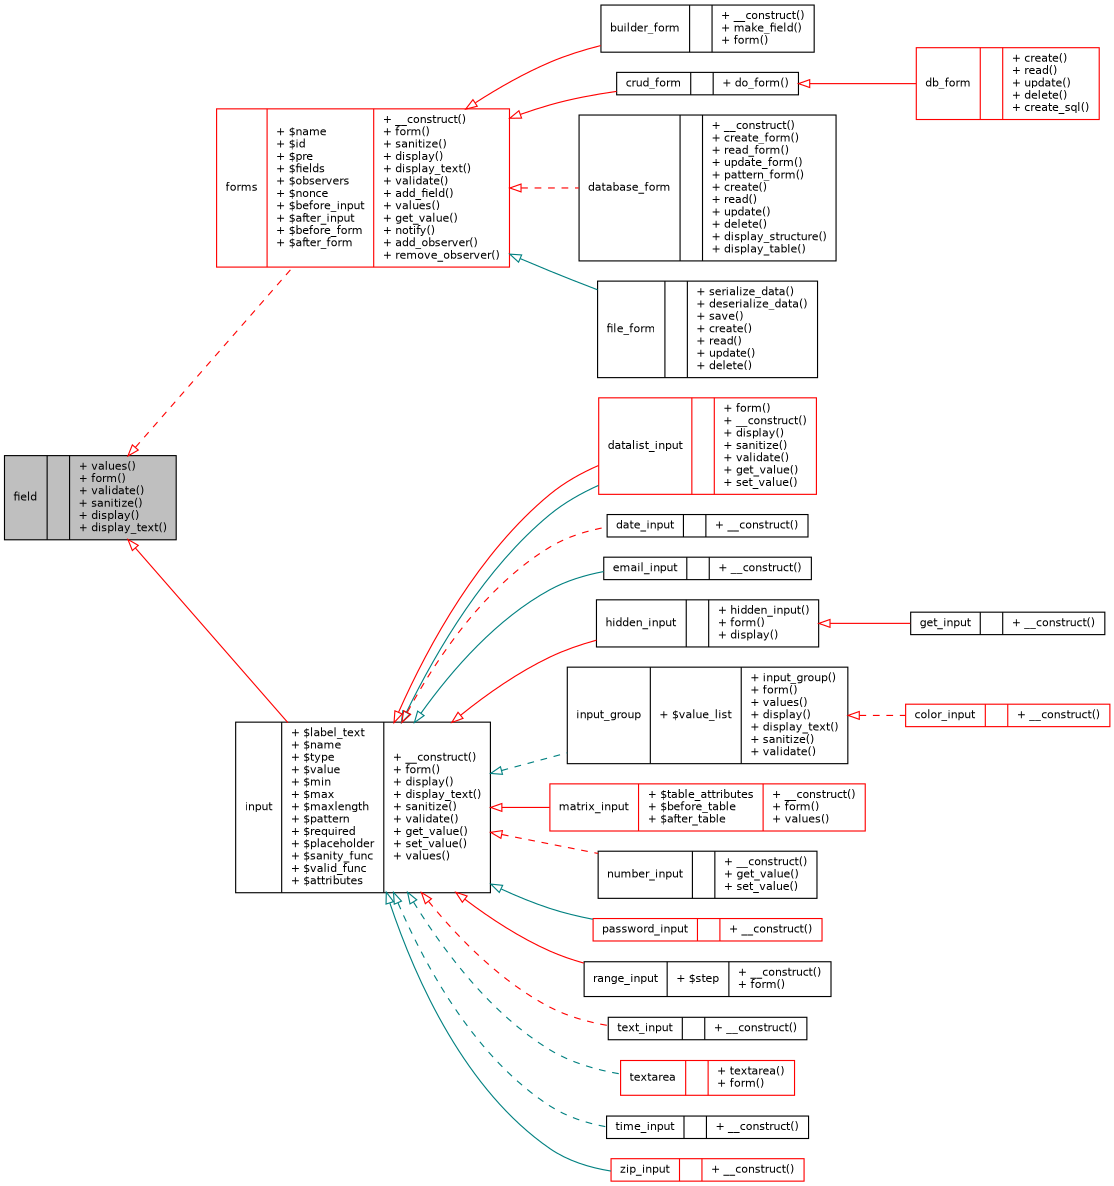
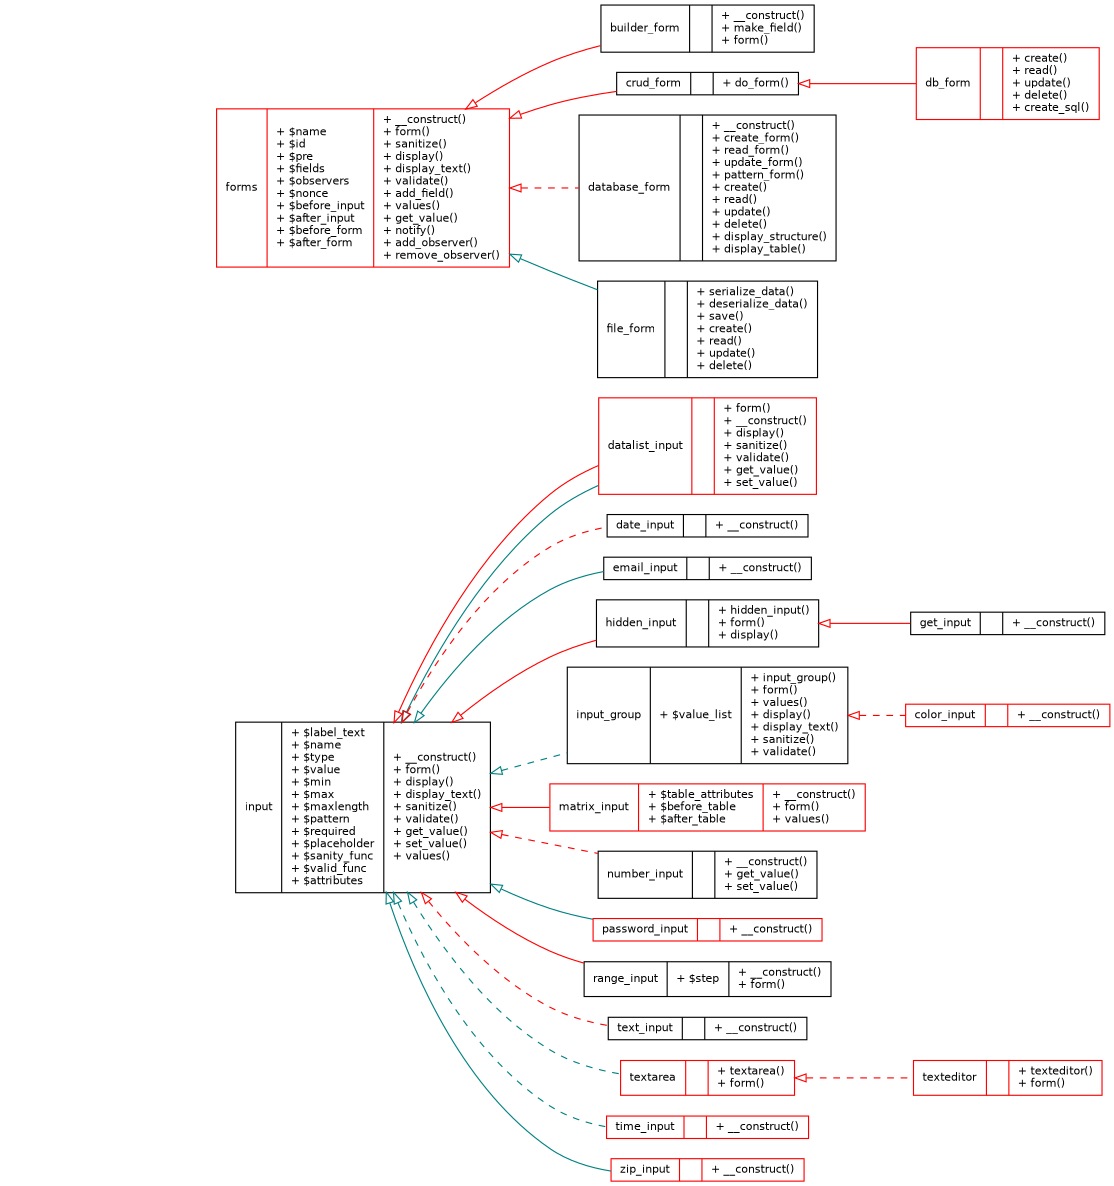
(90, 498) -> none
none -> (1008, 1078)
(708, 1127) -> (708, 1127)
